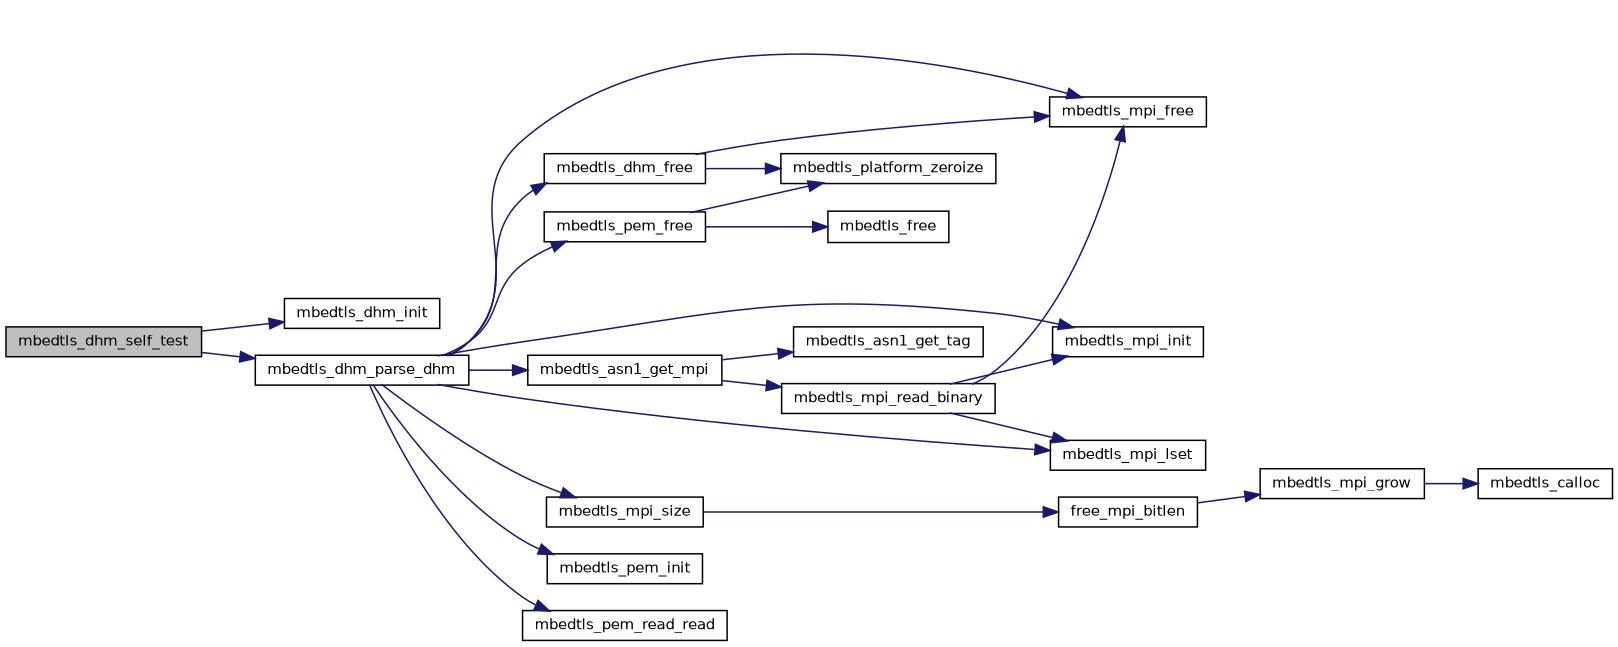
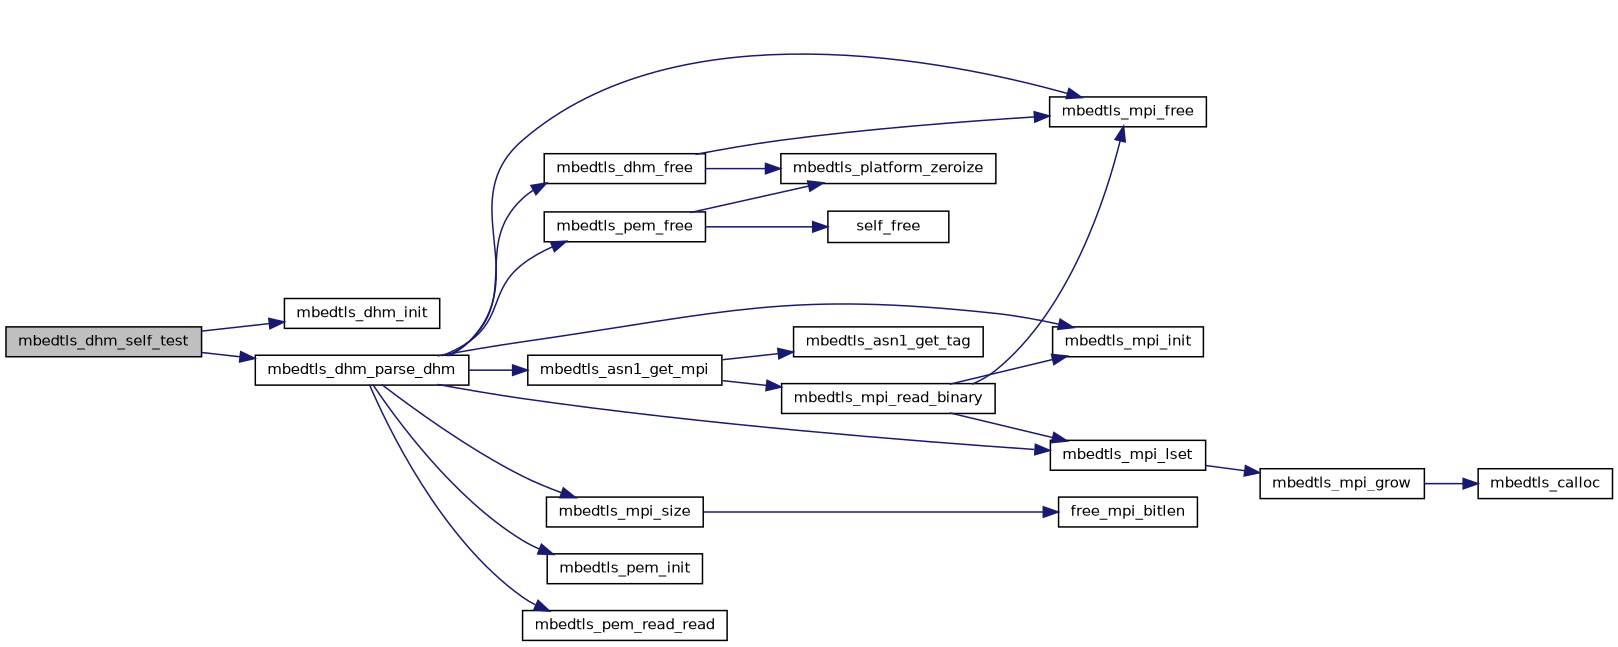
(888, 227) -> (888, 227)
(1221, 500) -> (1225, 468)
